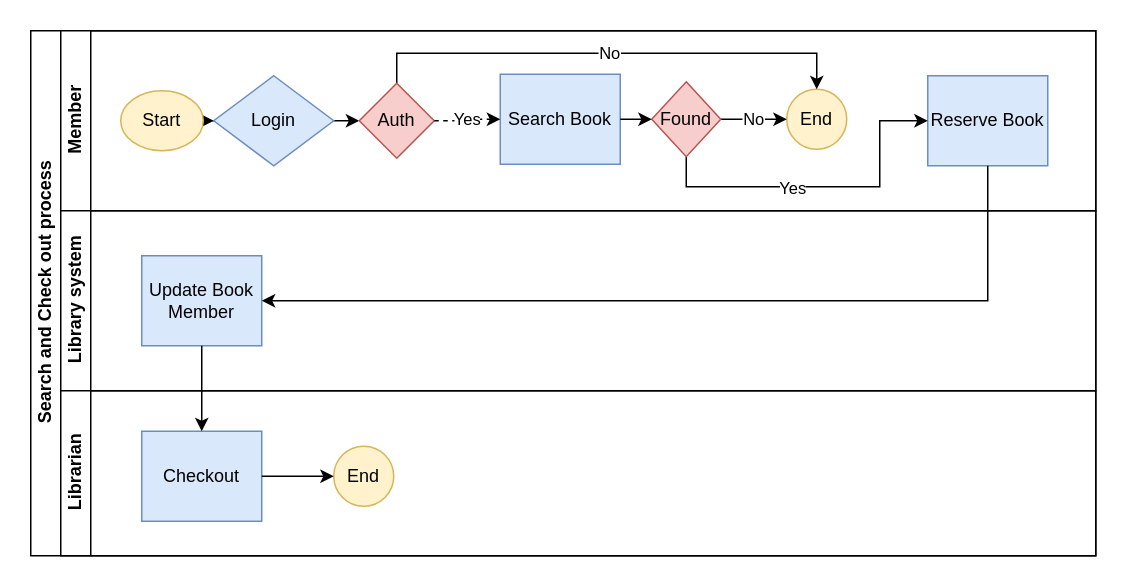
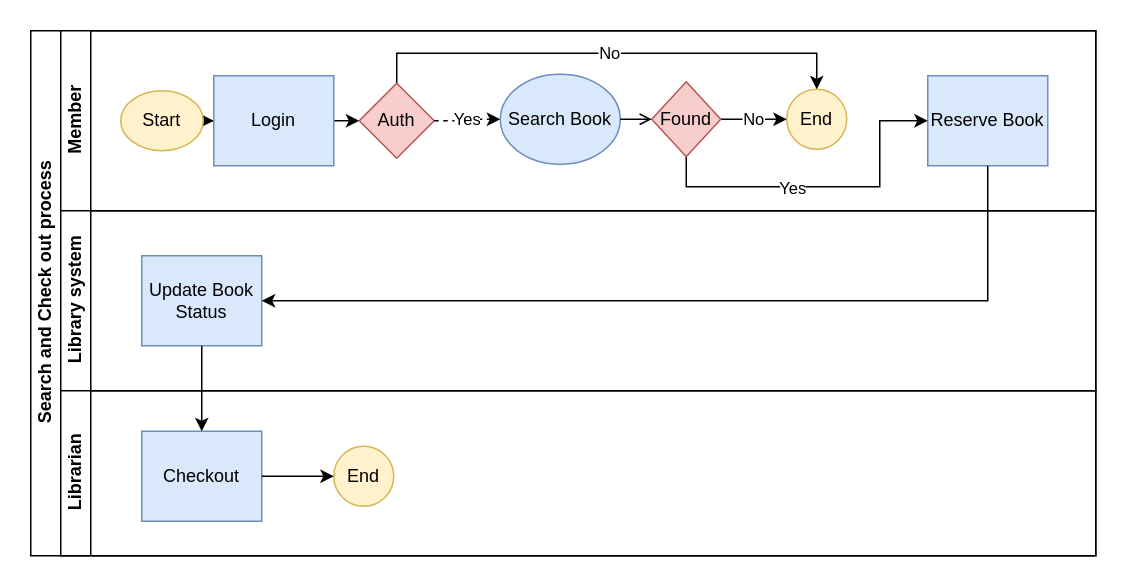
(560, 119) -> (560, 119)
(640, 119) -> (642, 119)
(215, 121) -> (215, 121)
(274, 121) -> (274, 121)
(202, 301) -> (202, 301)
